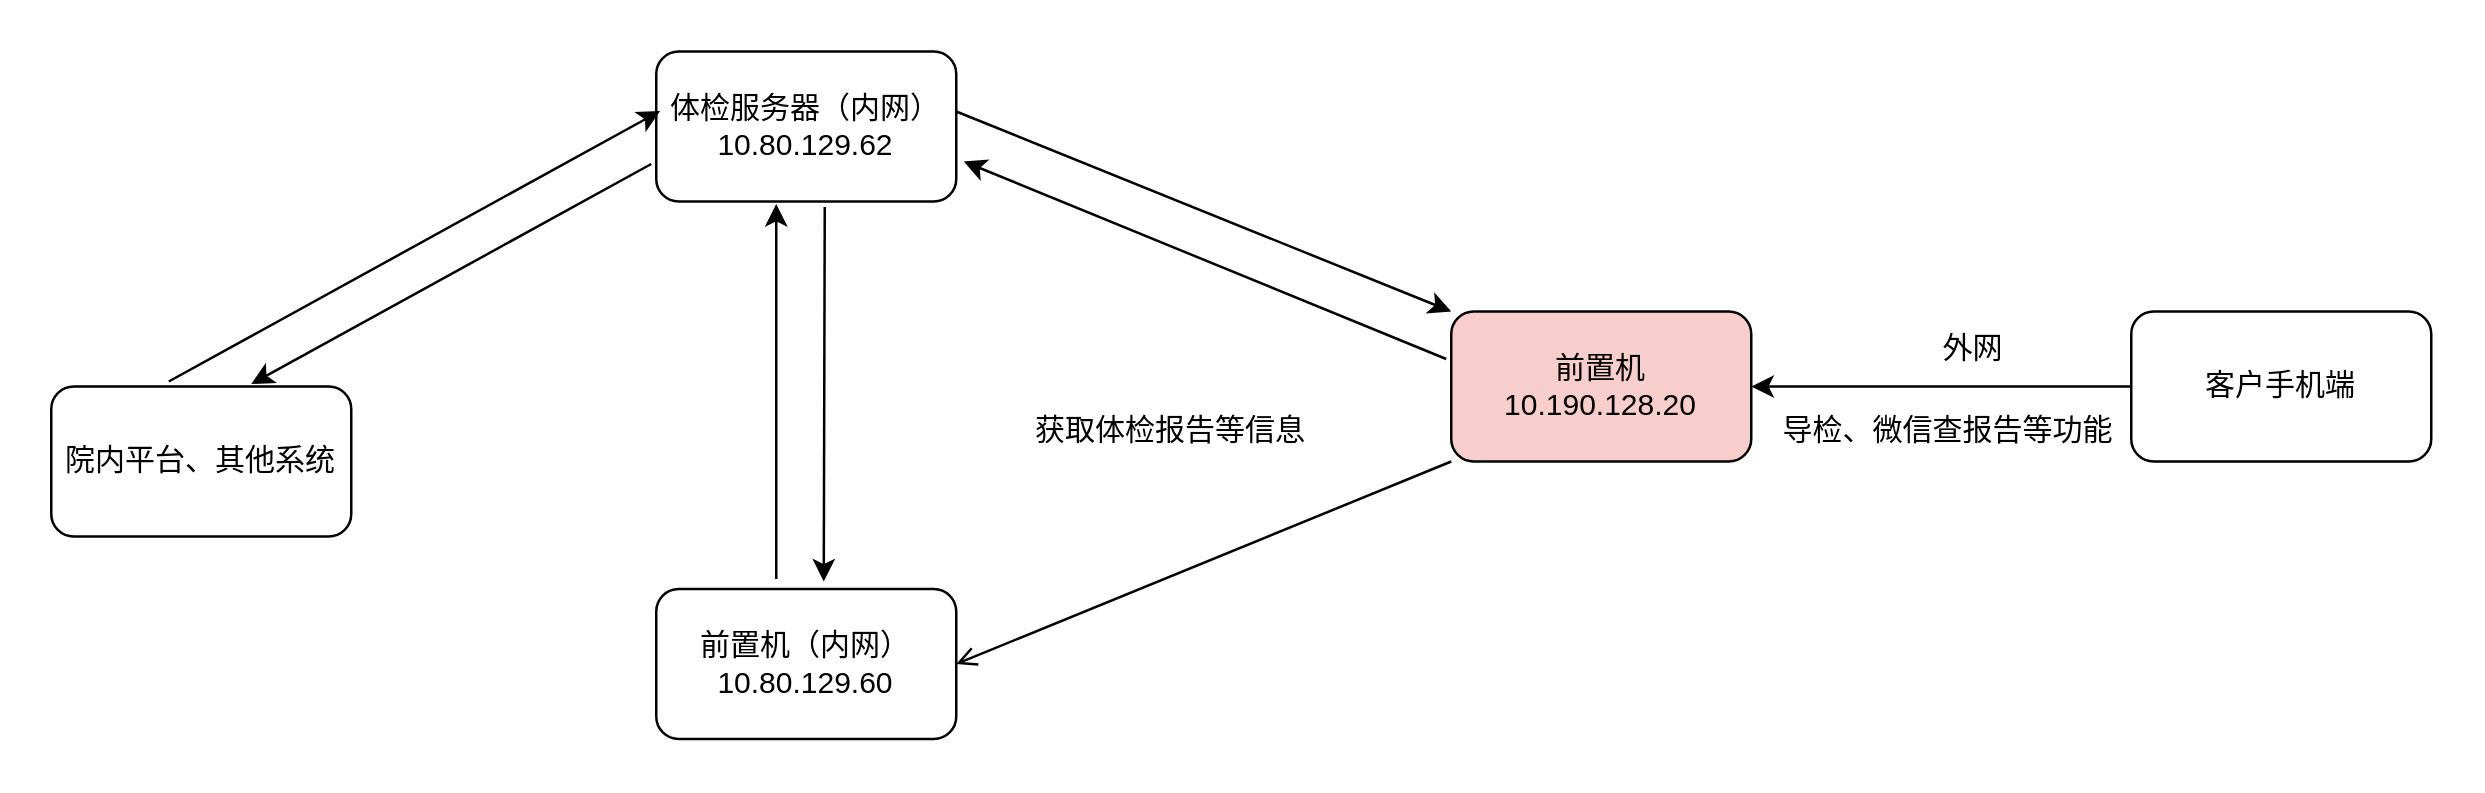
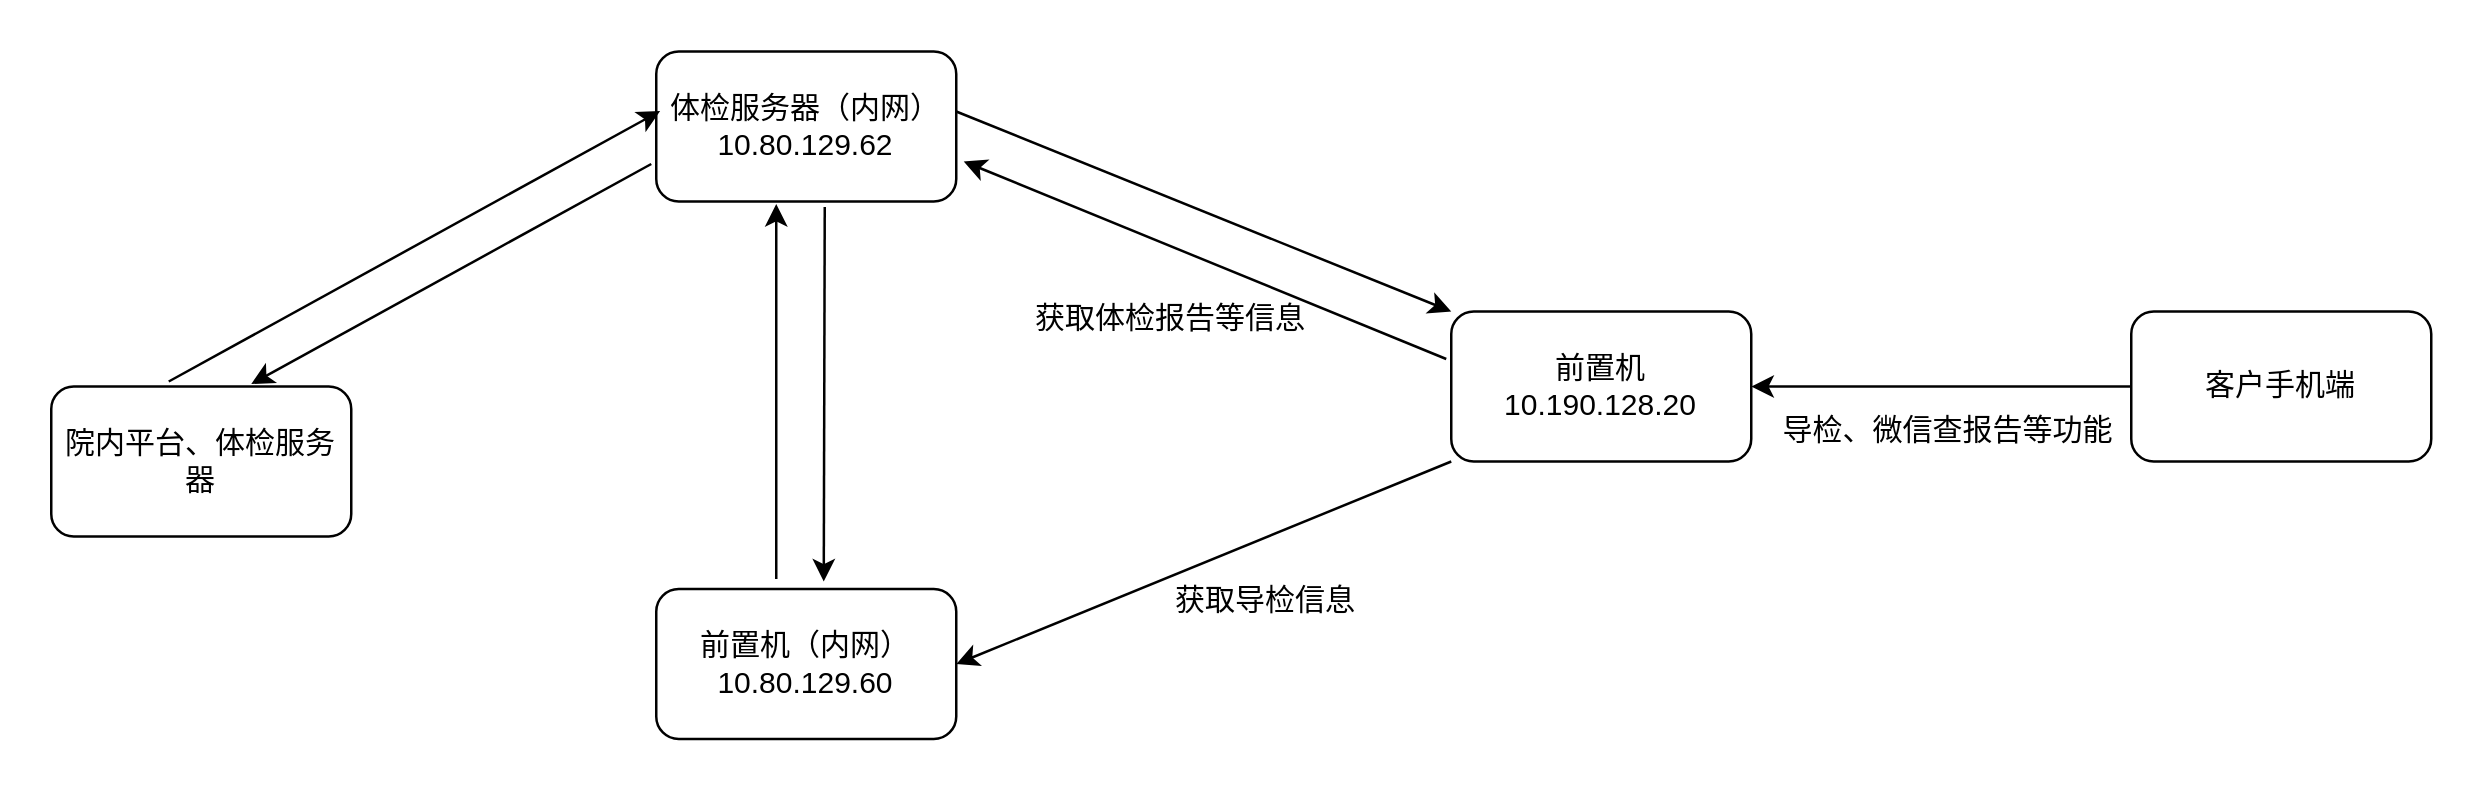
(1974, 349) -> none
(1601, 386) -> (1601, 386)
(1171, 431) -> (1171, 319)
(201, 461) -> (201, 461)
none -> (1266, 601)
(969, 659) -> (973, 657)
